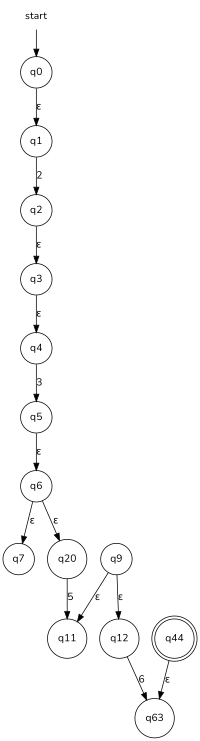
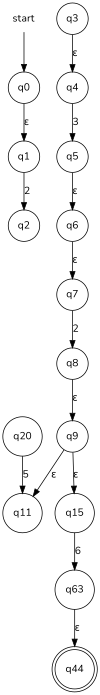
(36, 241) -> none
none -> (72, 364)
(50, 517) -> none
(119, 639) -> (75, 513)
(165, 676) -> (75, 624)
